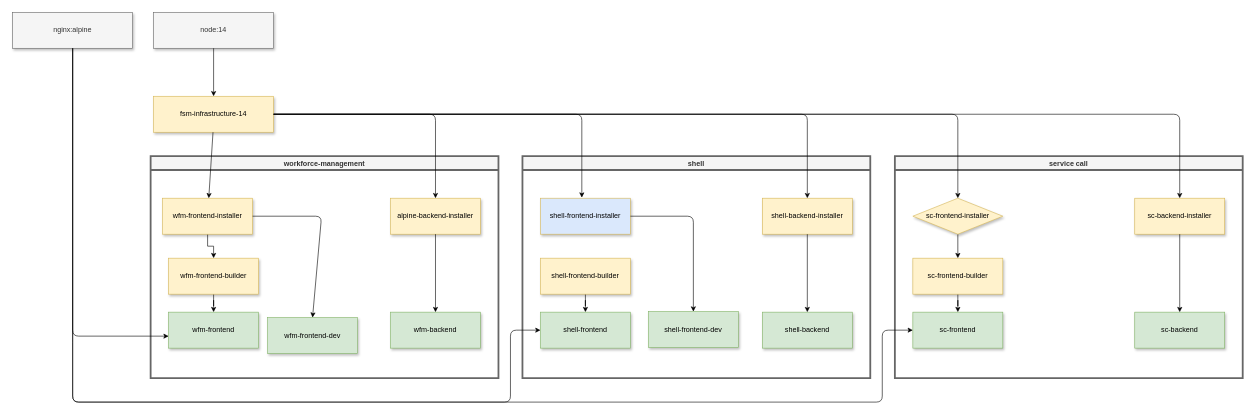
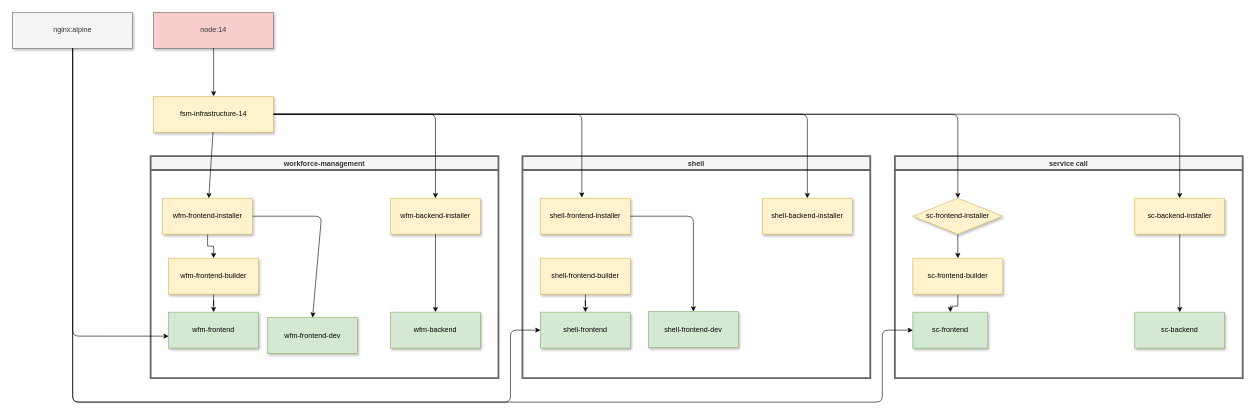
(213, 30) -> (213, 30)
(435, 216) -> (435, 216)
(585, 216) -> (585, 216)
(807, 306) -> none
(807, 330) -> none
(958, 330) -> (950, 330)
